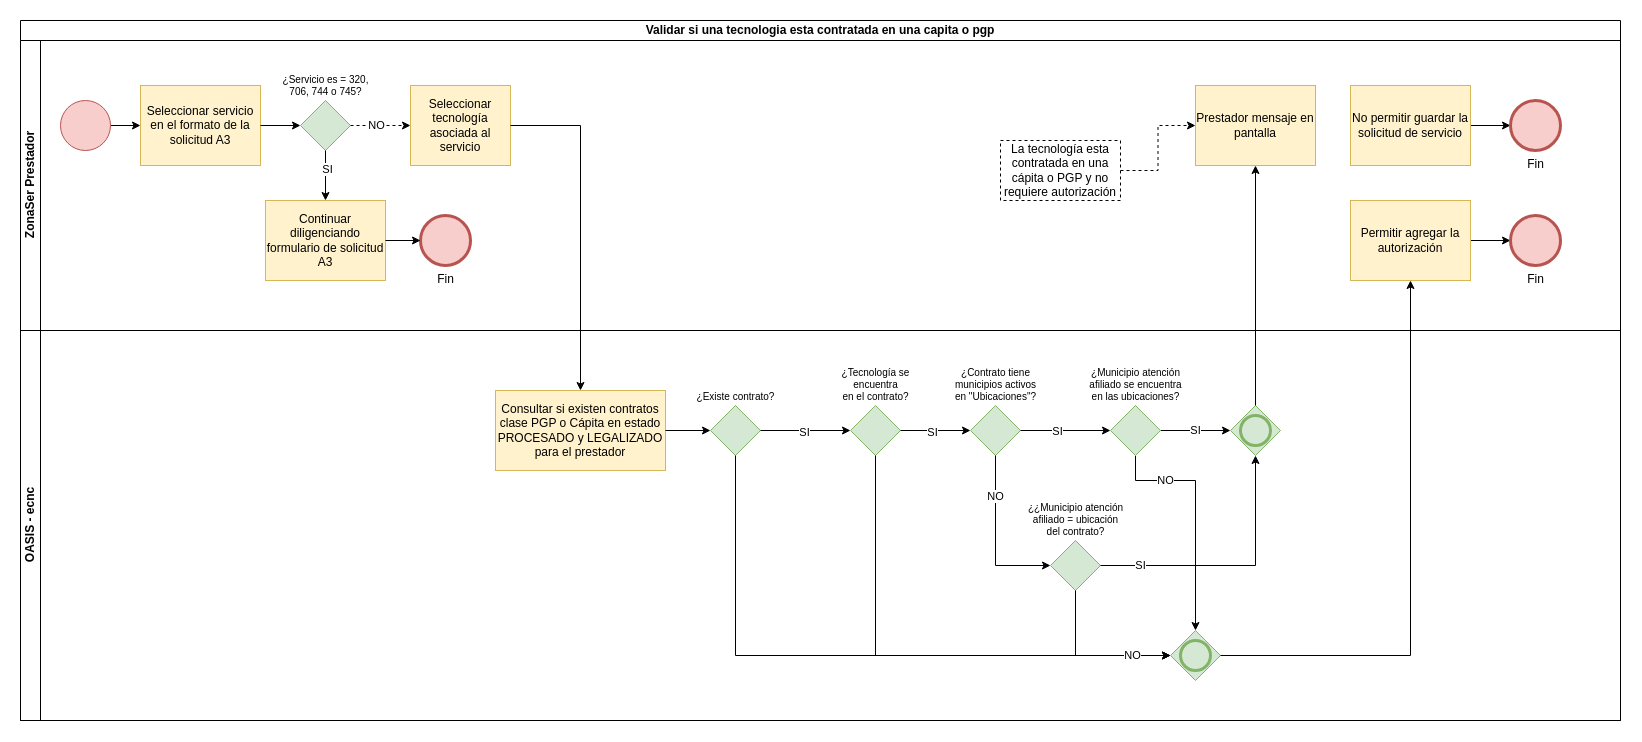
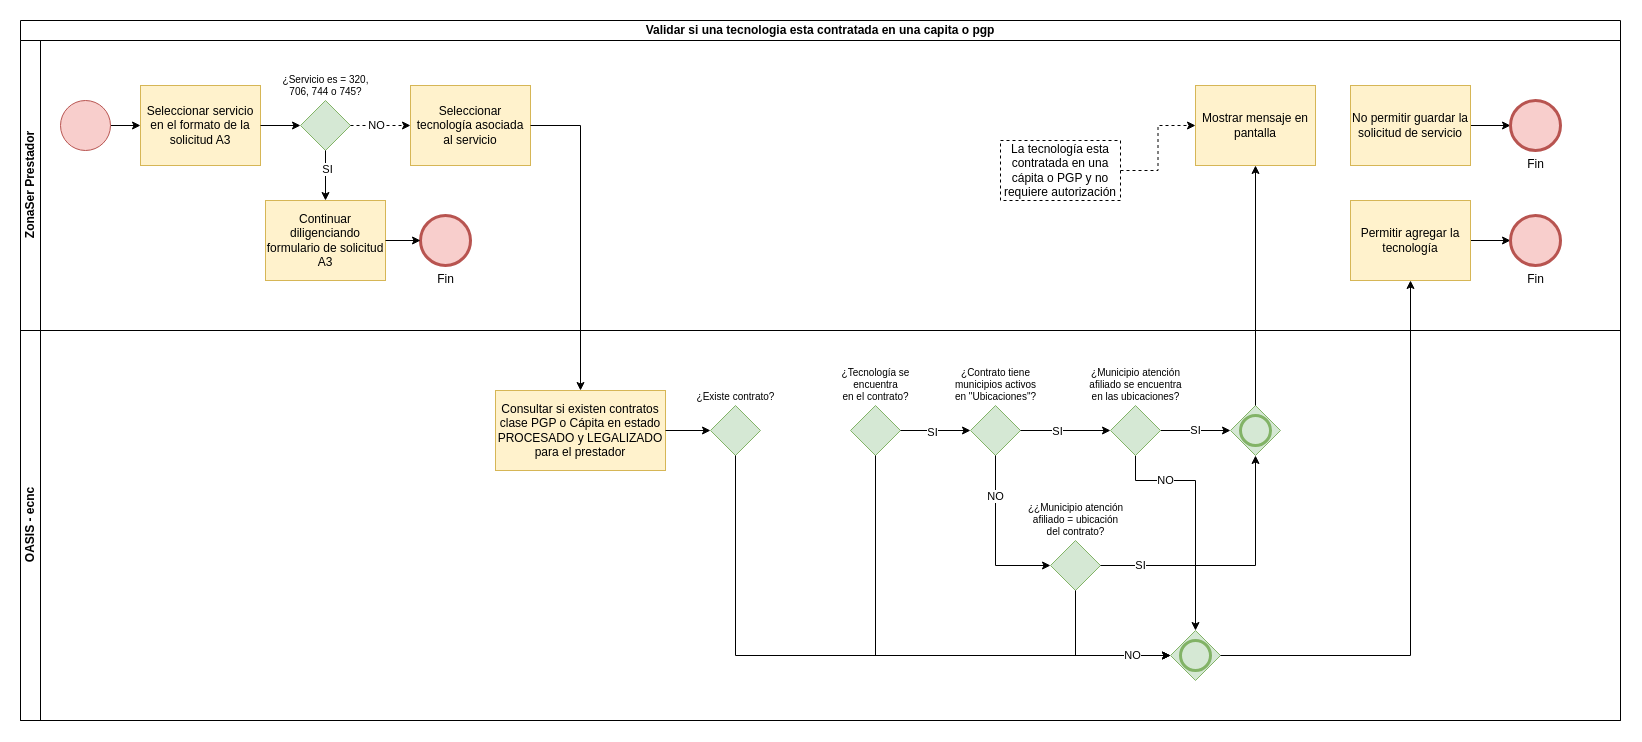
(461, 126) -> (471, 126)
(1256, 126) -> (1256, 126)
(1411, 241) -> (1411, 241)
(802, 431) -> none
